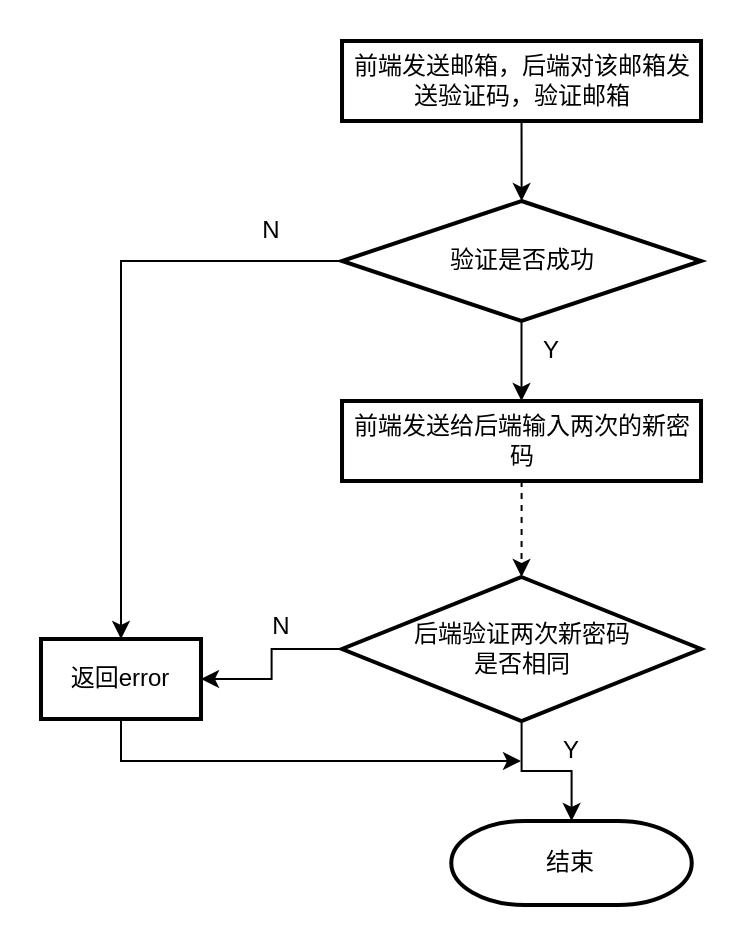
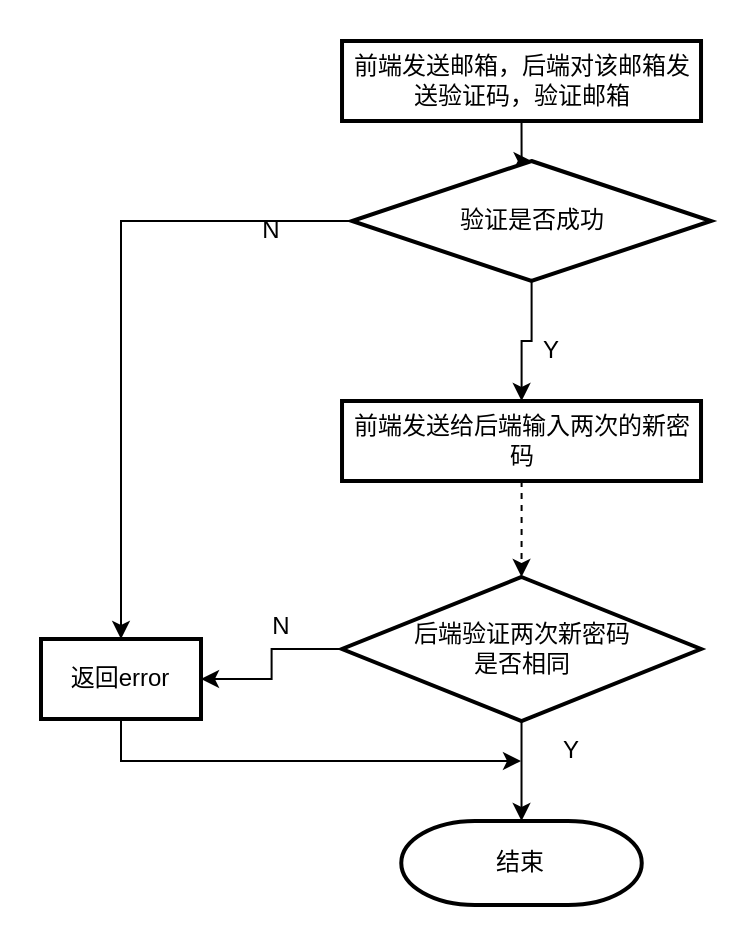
(522, 261) -> (532, 221)
(572, 863) -> (522, 863)
